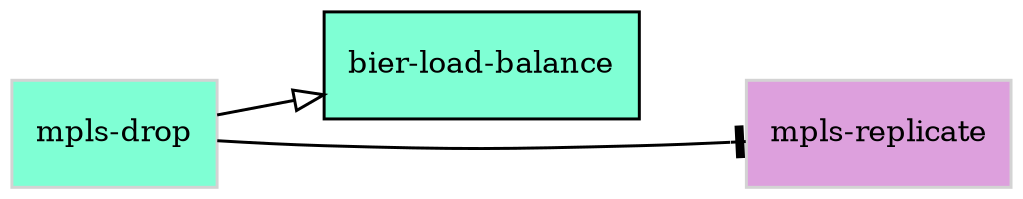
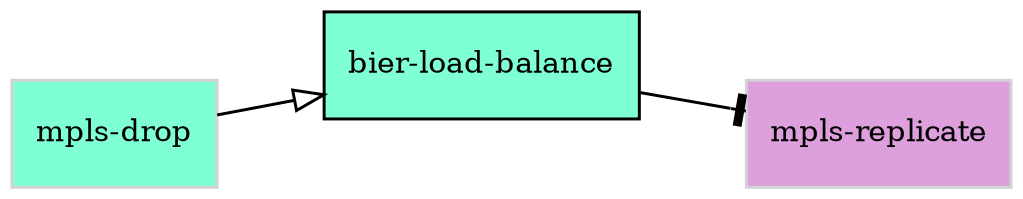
(474, 149) -> (685, 101)
